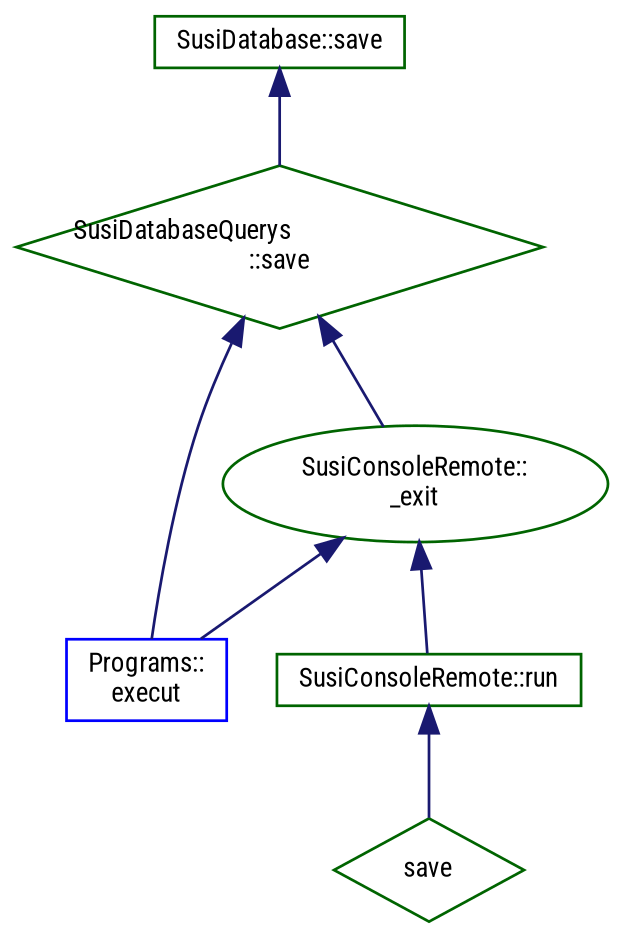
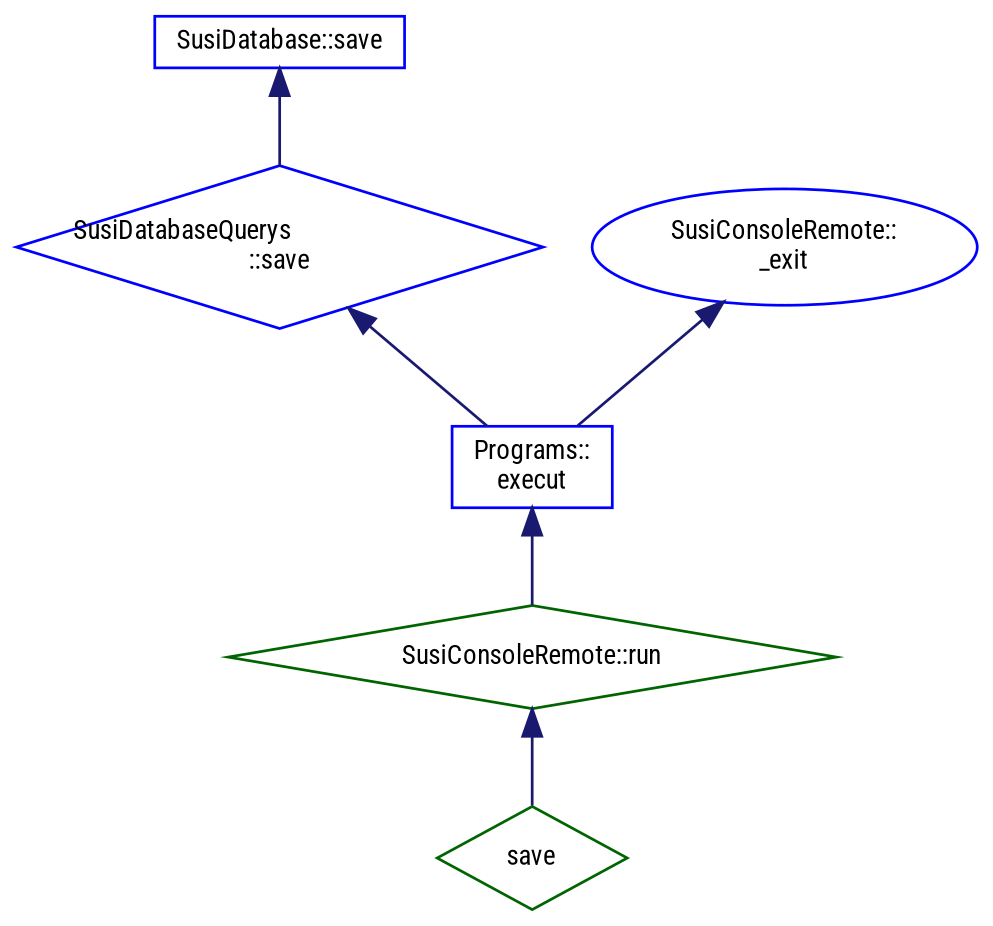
(280, 42) -> (280, 42)
(280, 247) -> (280, 247)
(358, 384) -> none
(415, 484) -> (785, 247)
(424, 611) -> (532, 570)
(429, 680) -> (532, 657)
